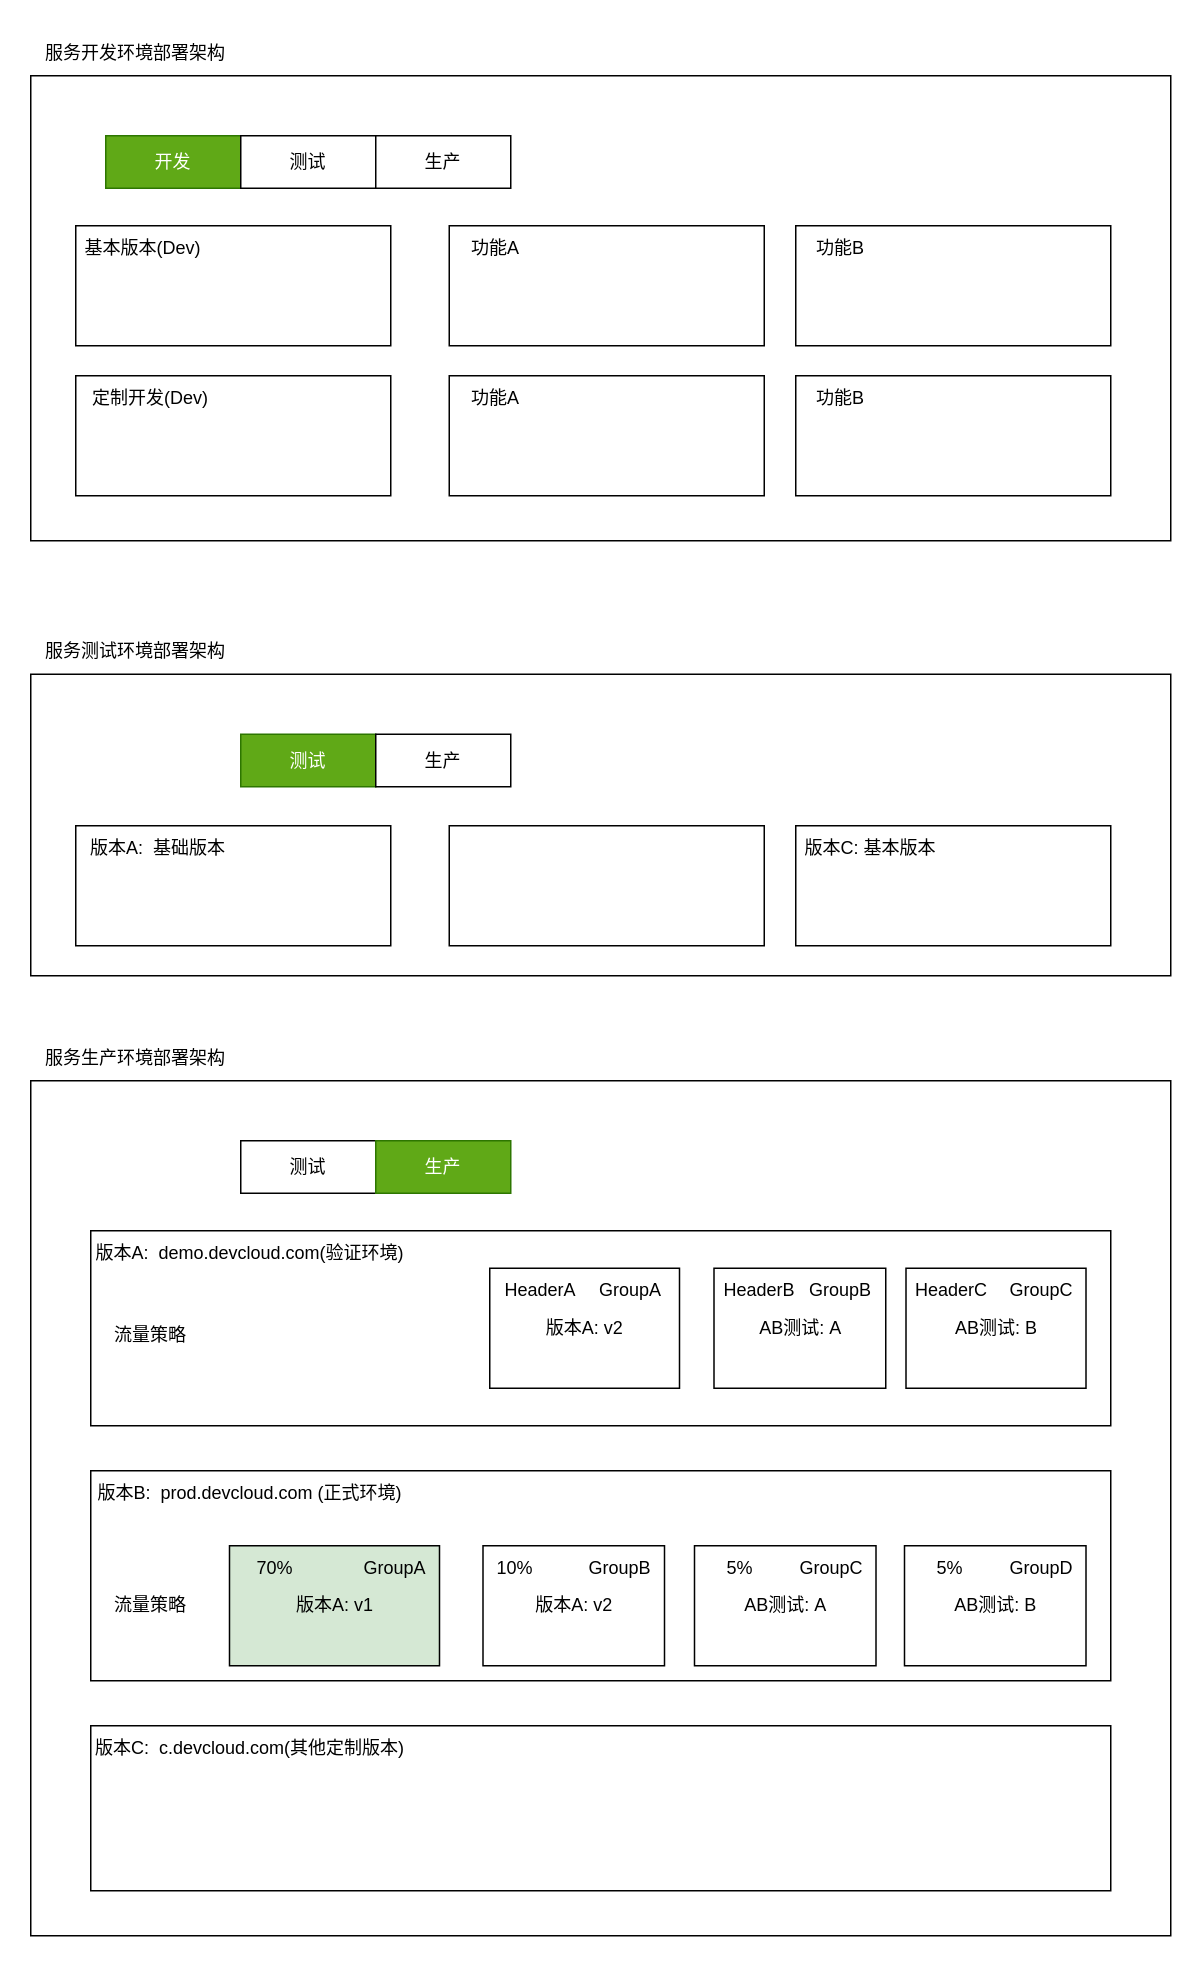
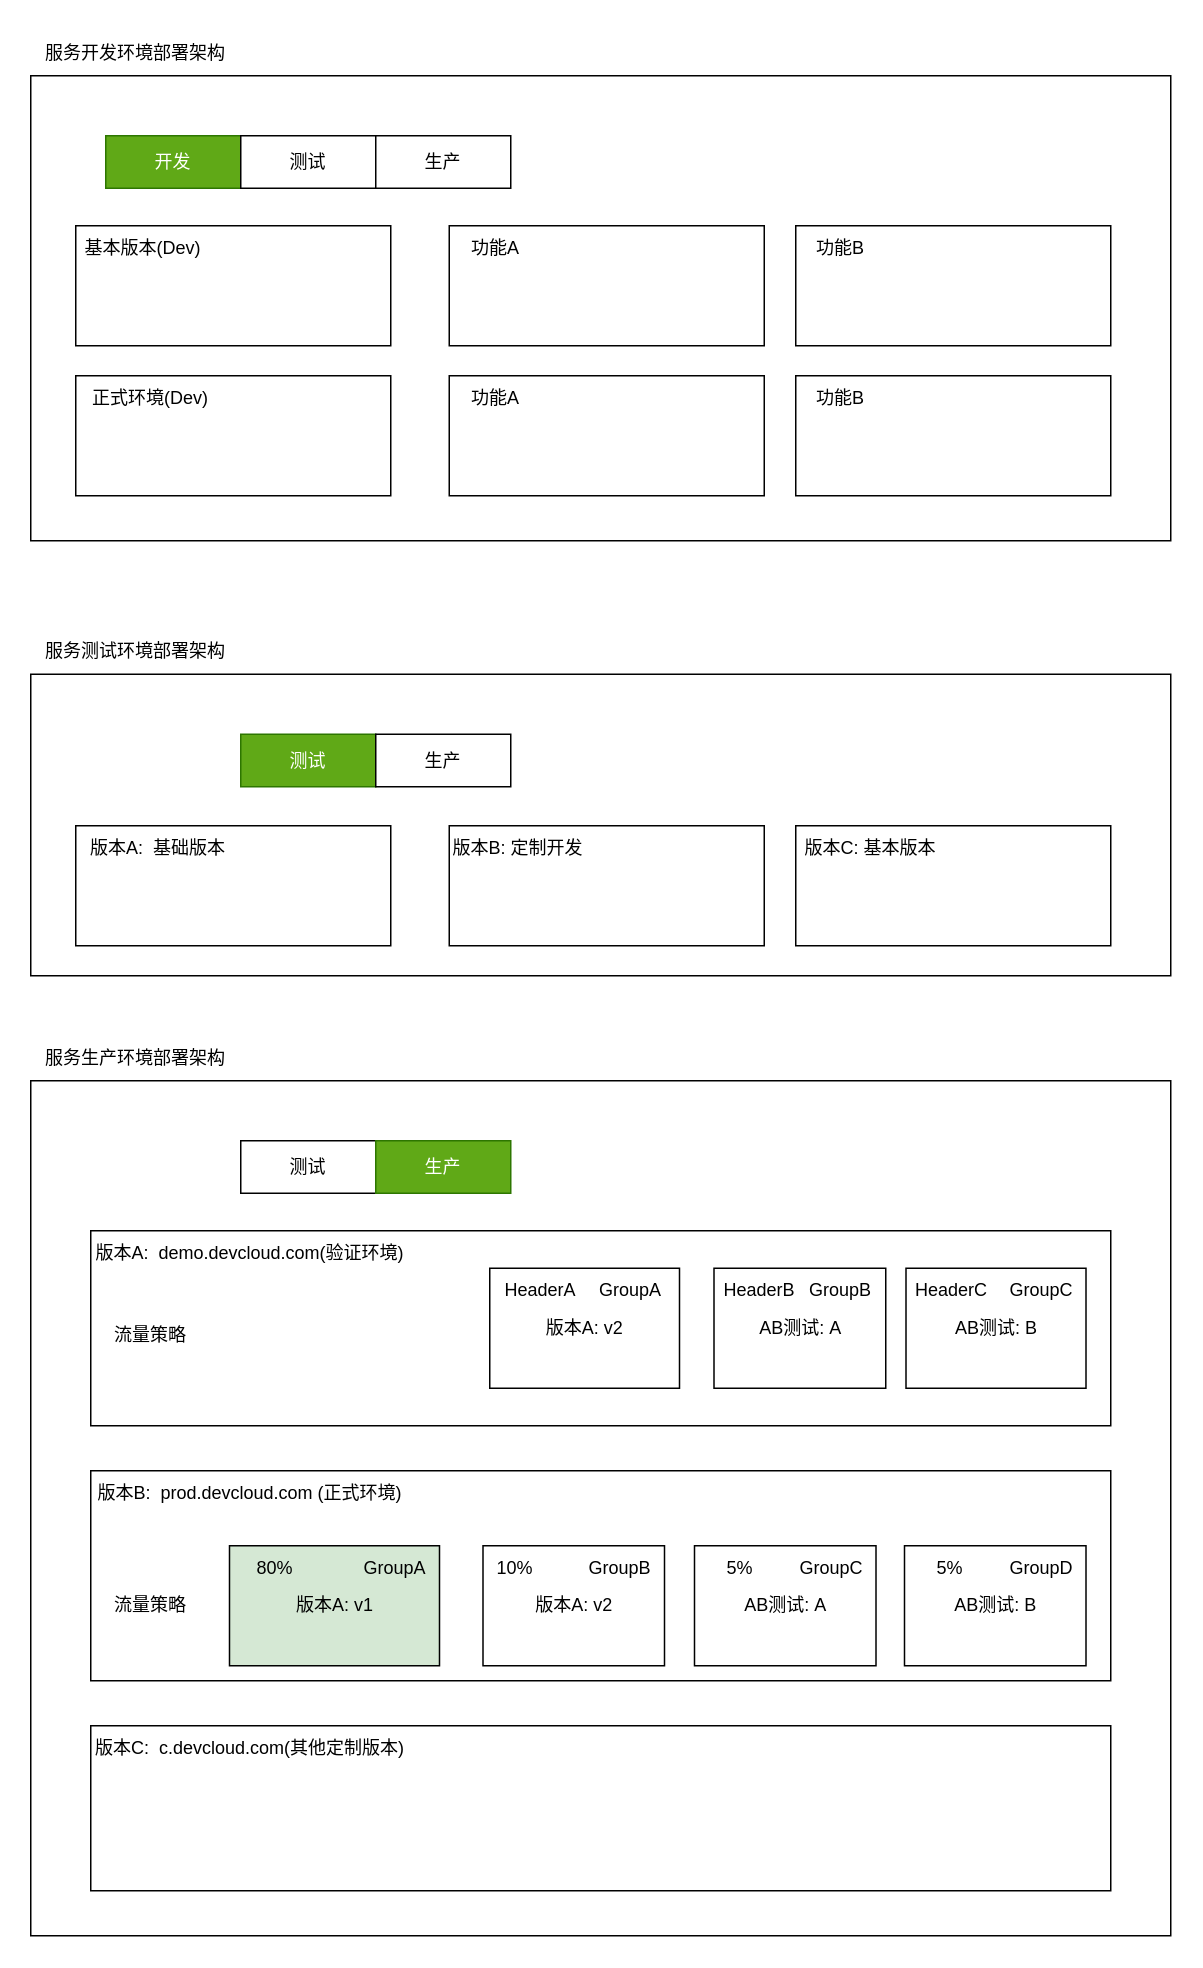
(151, 398) -> (151, 398)
none -> (518, 848)
(275, 1568) -> (275, 1568)
